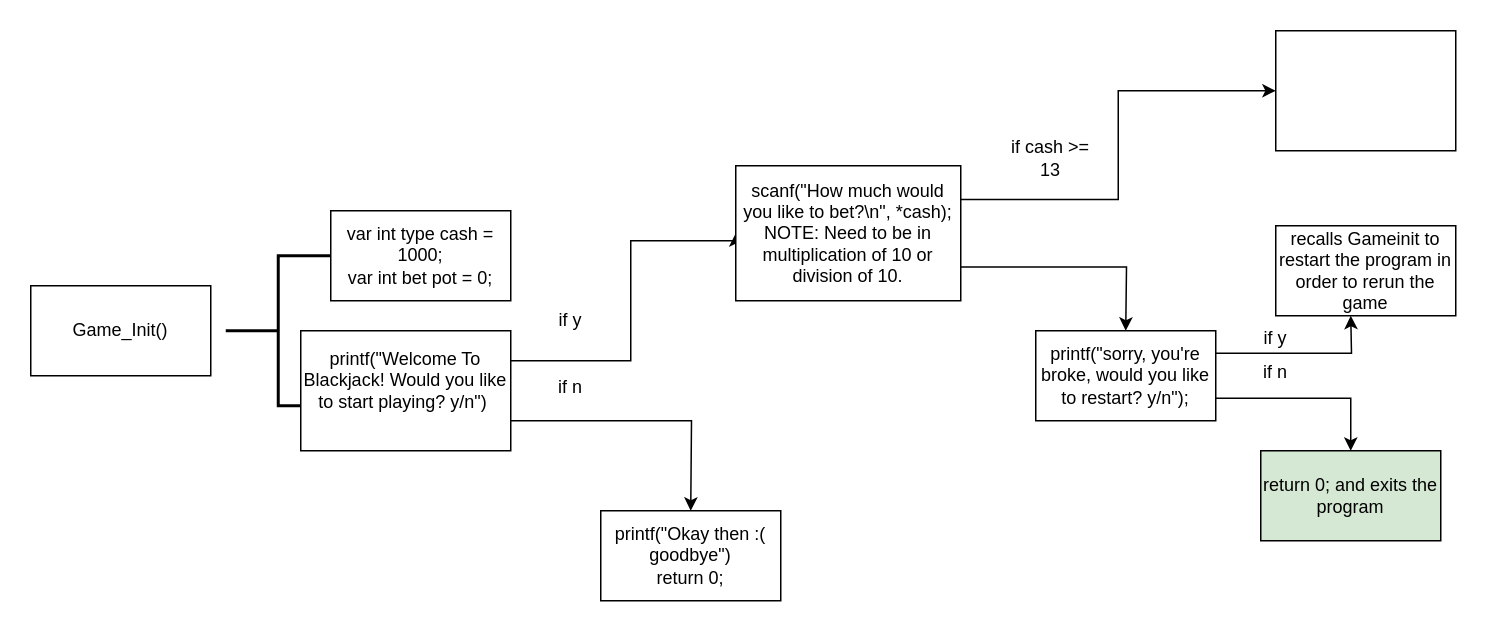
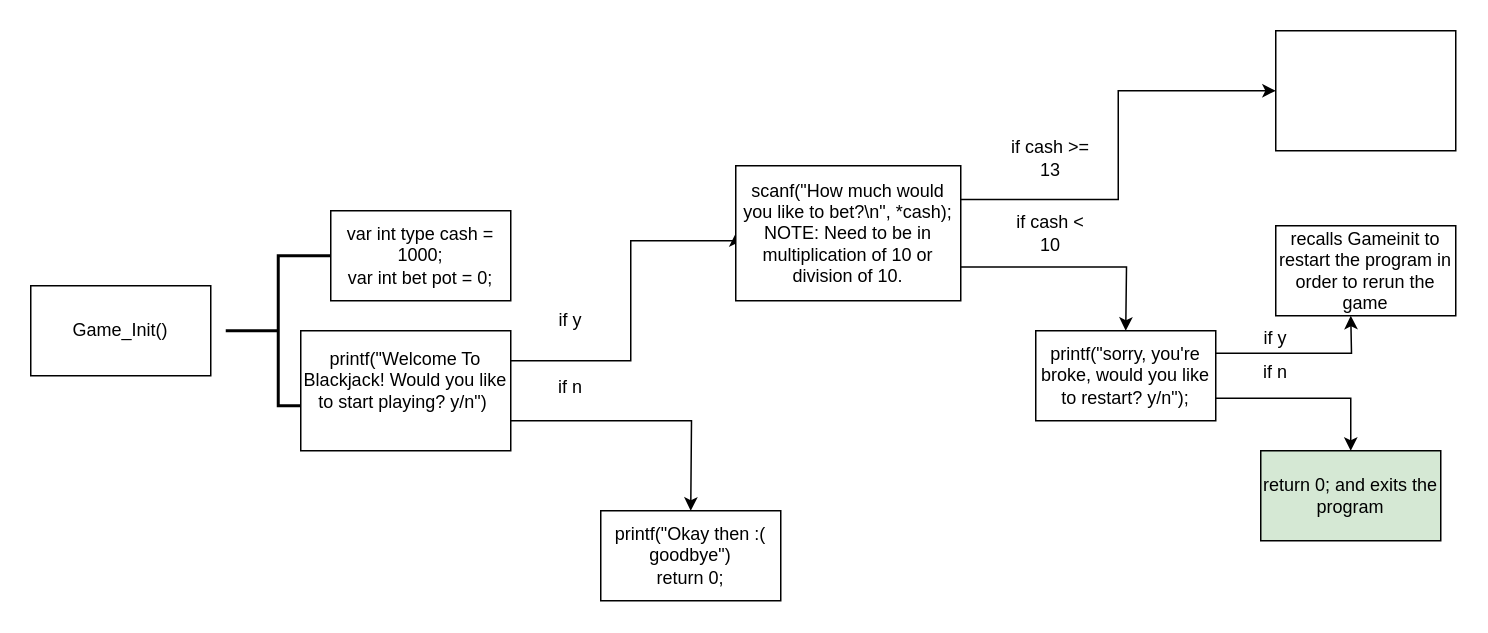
none -> (1051, 233)
